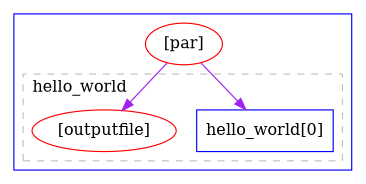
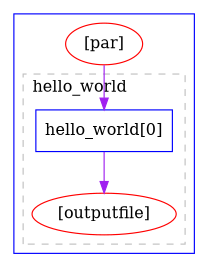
(149, 83) -> (104, 167)
